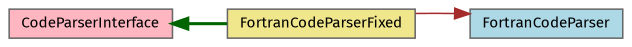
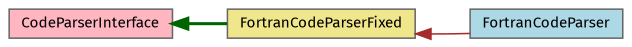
(435, 13) -> (451, 34)
